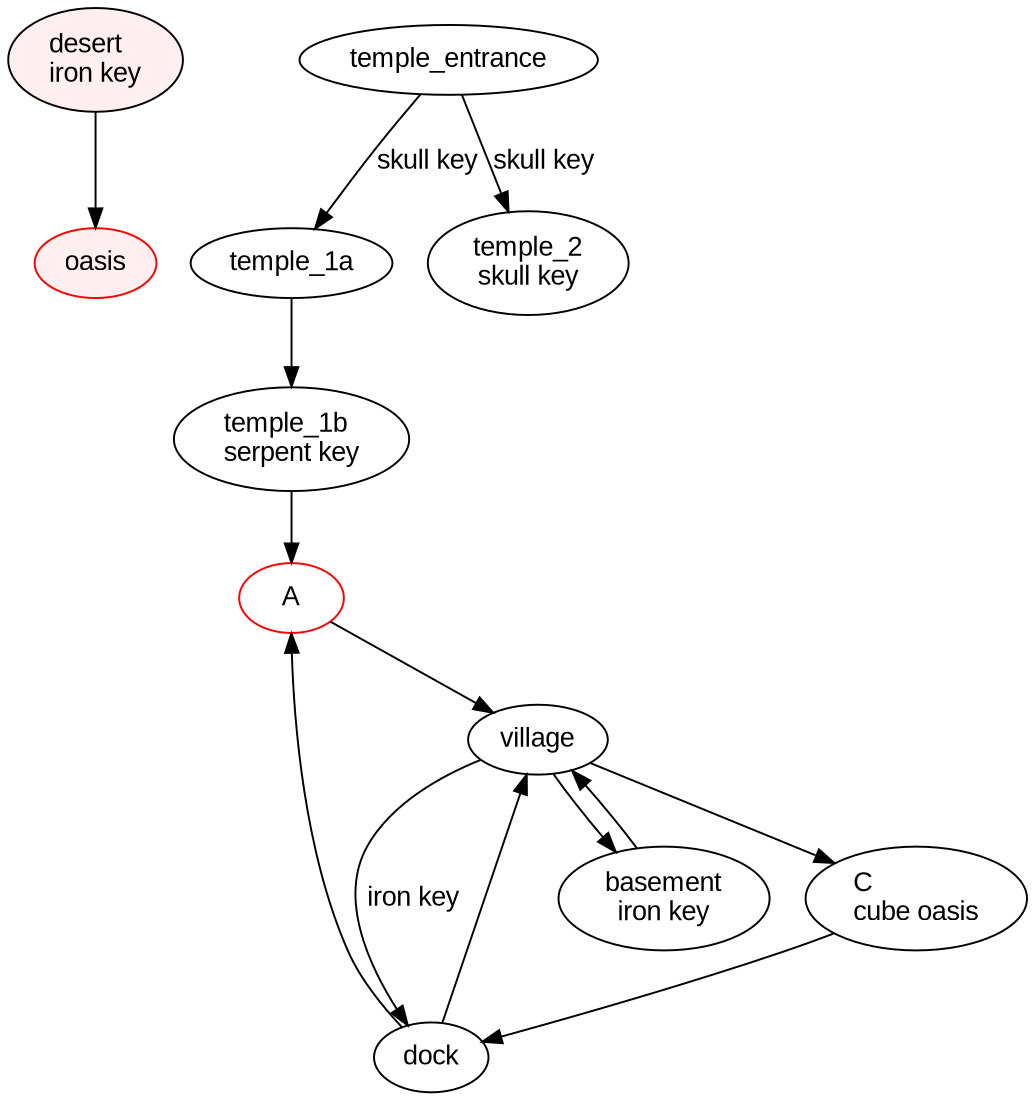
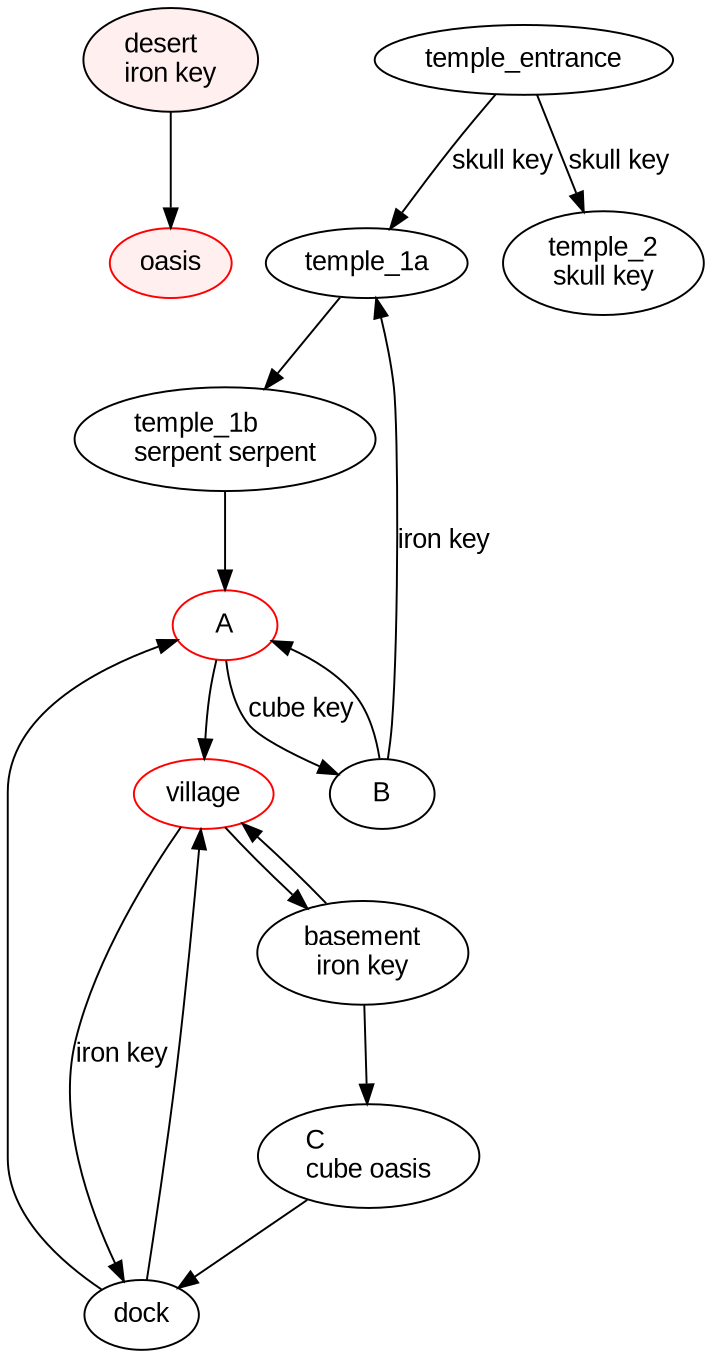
(292, 439) -> (225, 439)
(538, 740) -> (204, 794)
none -> (382, 794)
(703, 809) -> (365, 1044)
